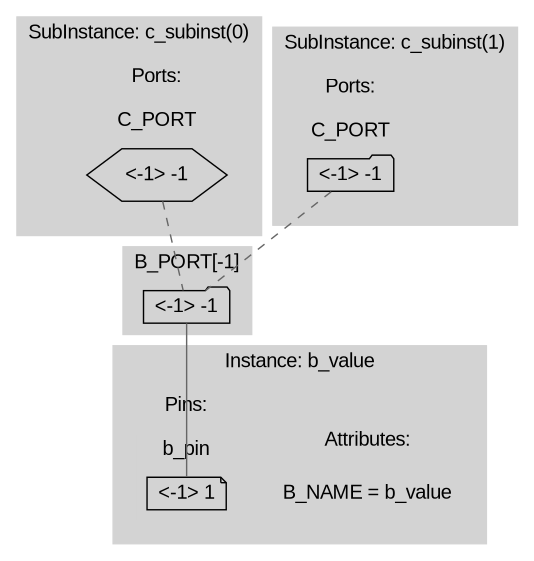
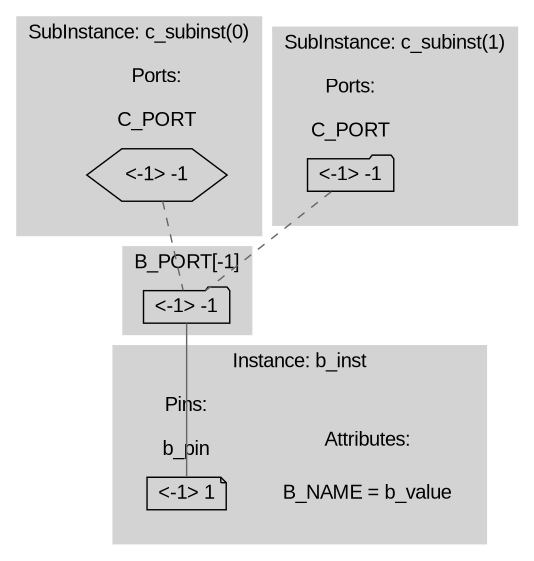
(300, 362) -> (300, 362)
